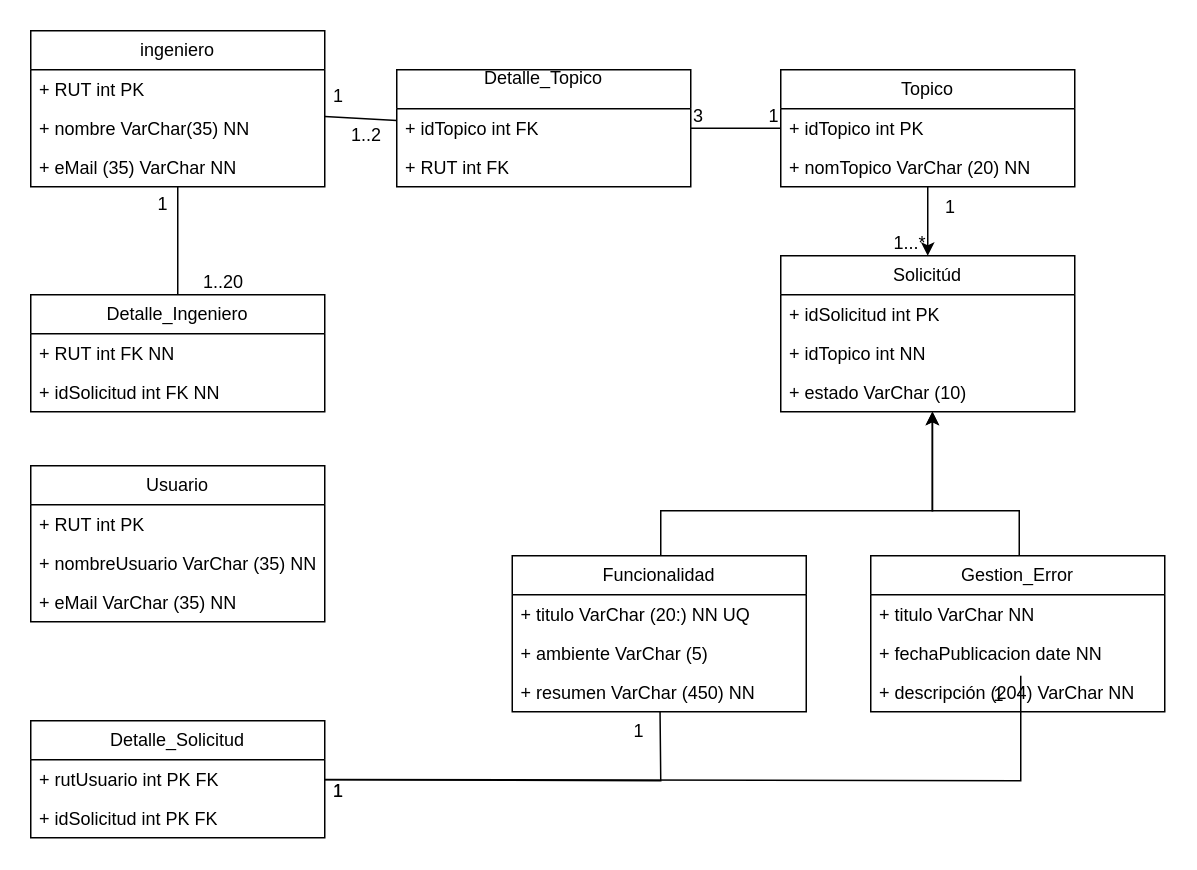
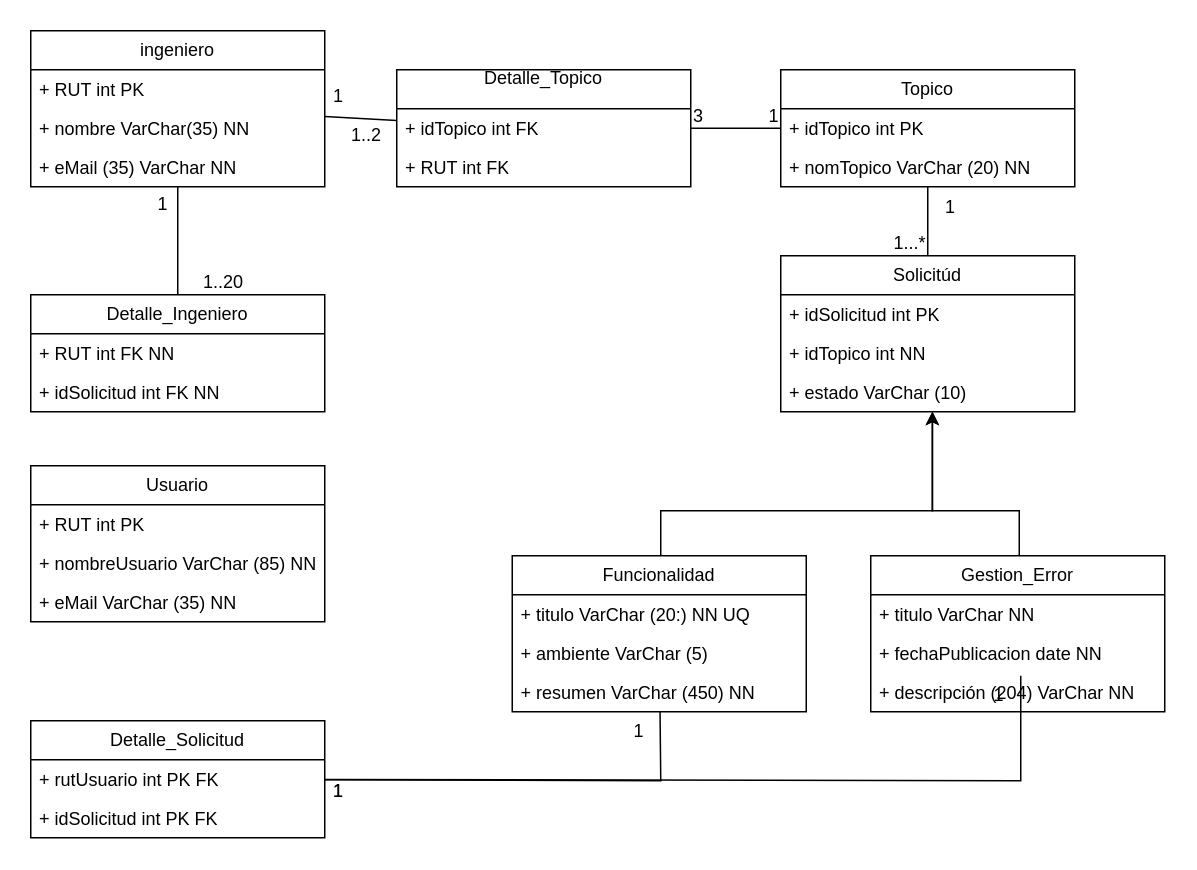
(928, 244) -> (928, 247)
(179, 576) -> (179, 576)
